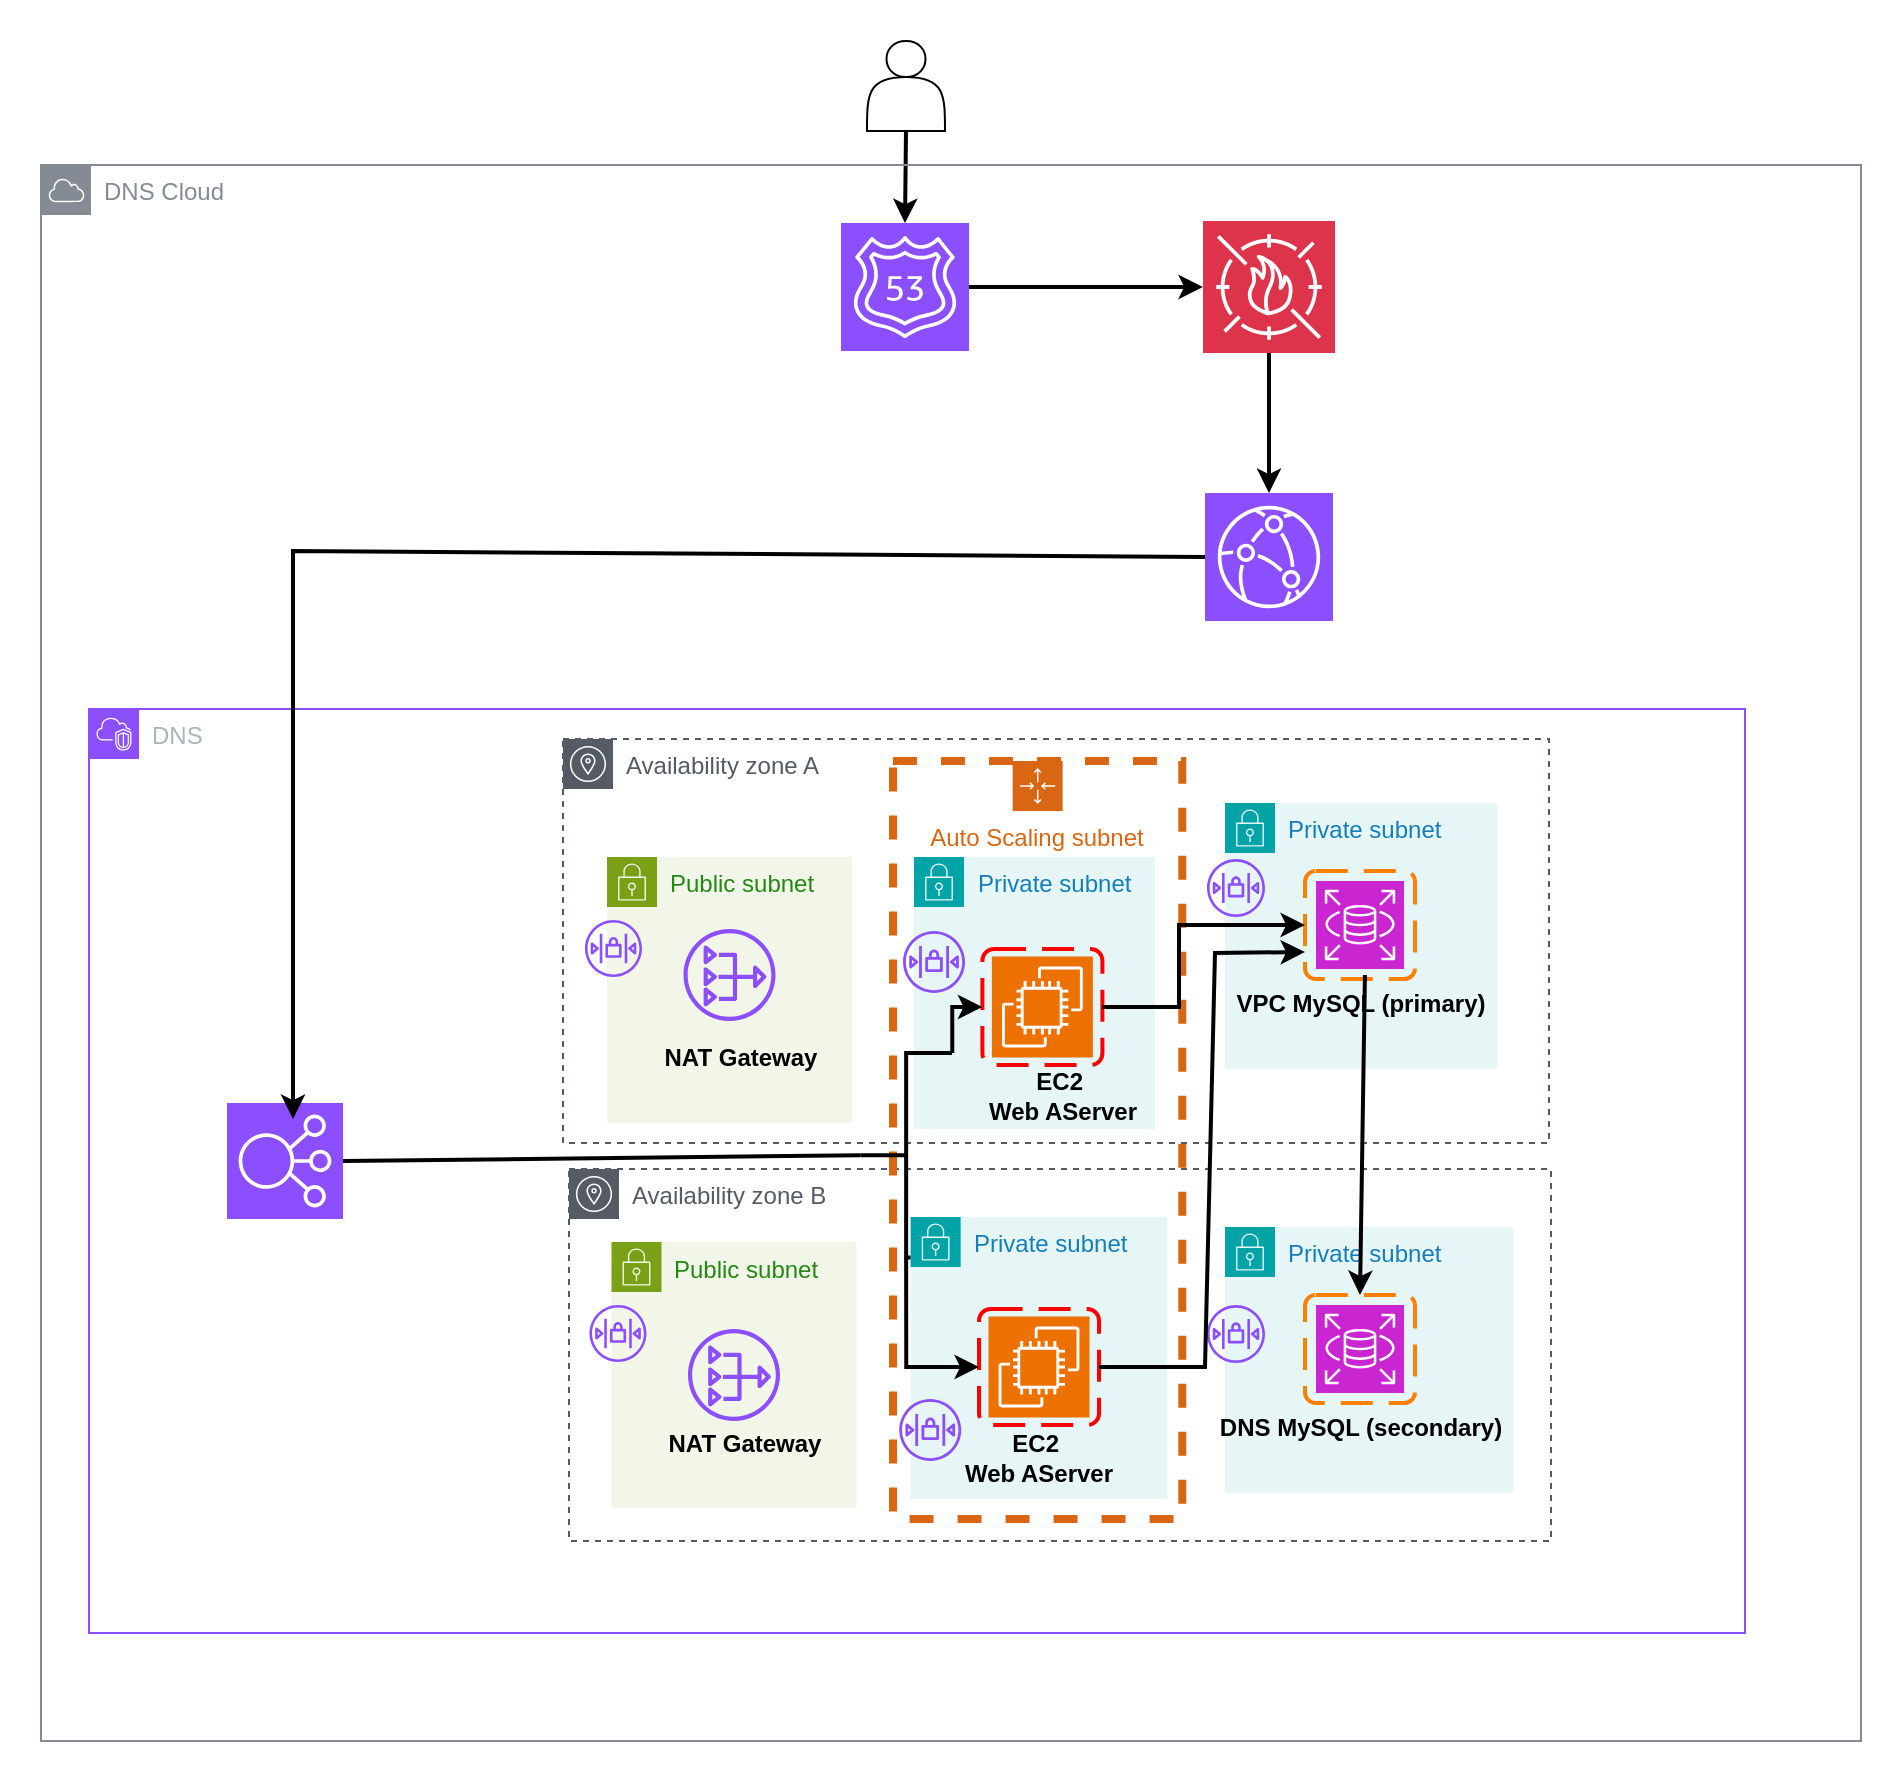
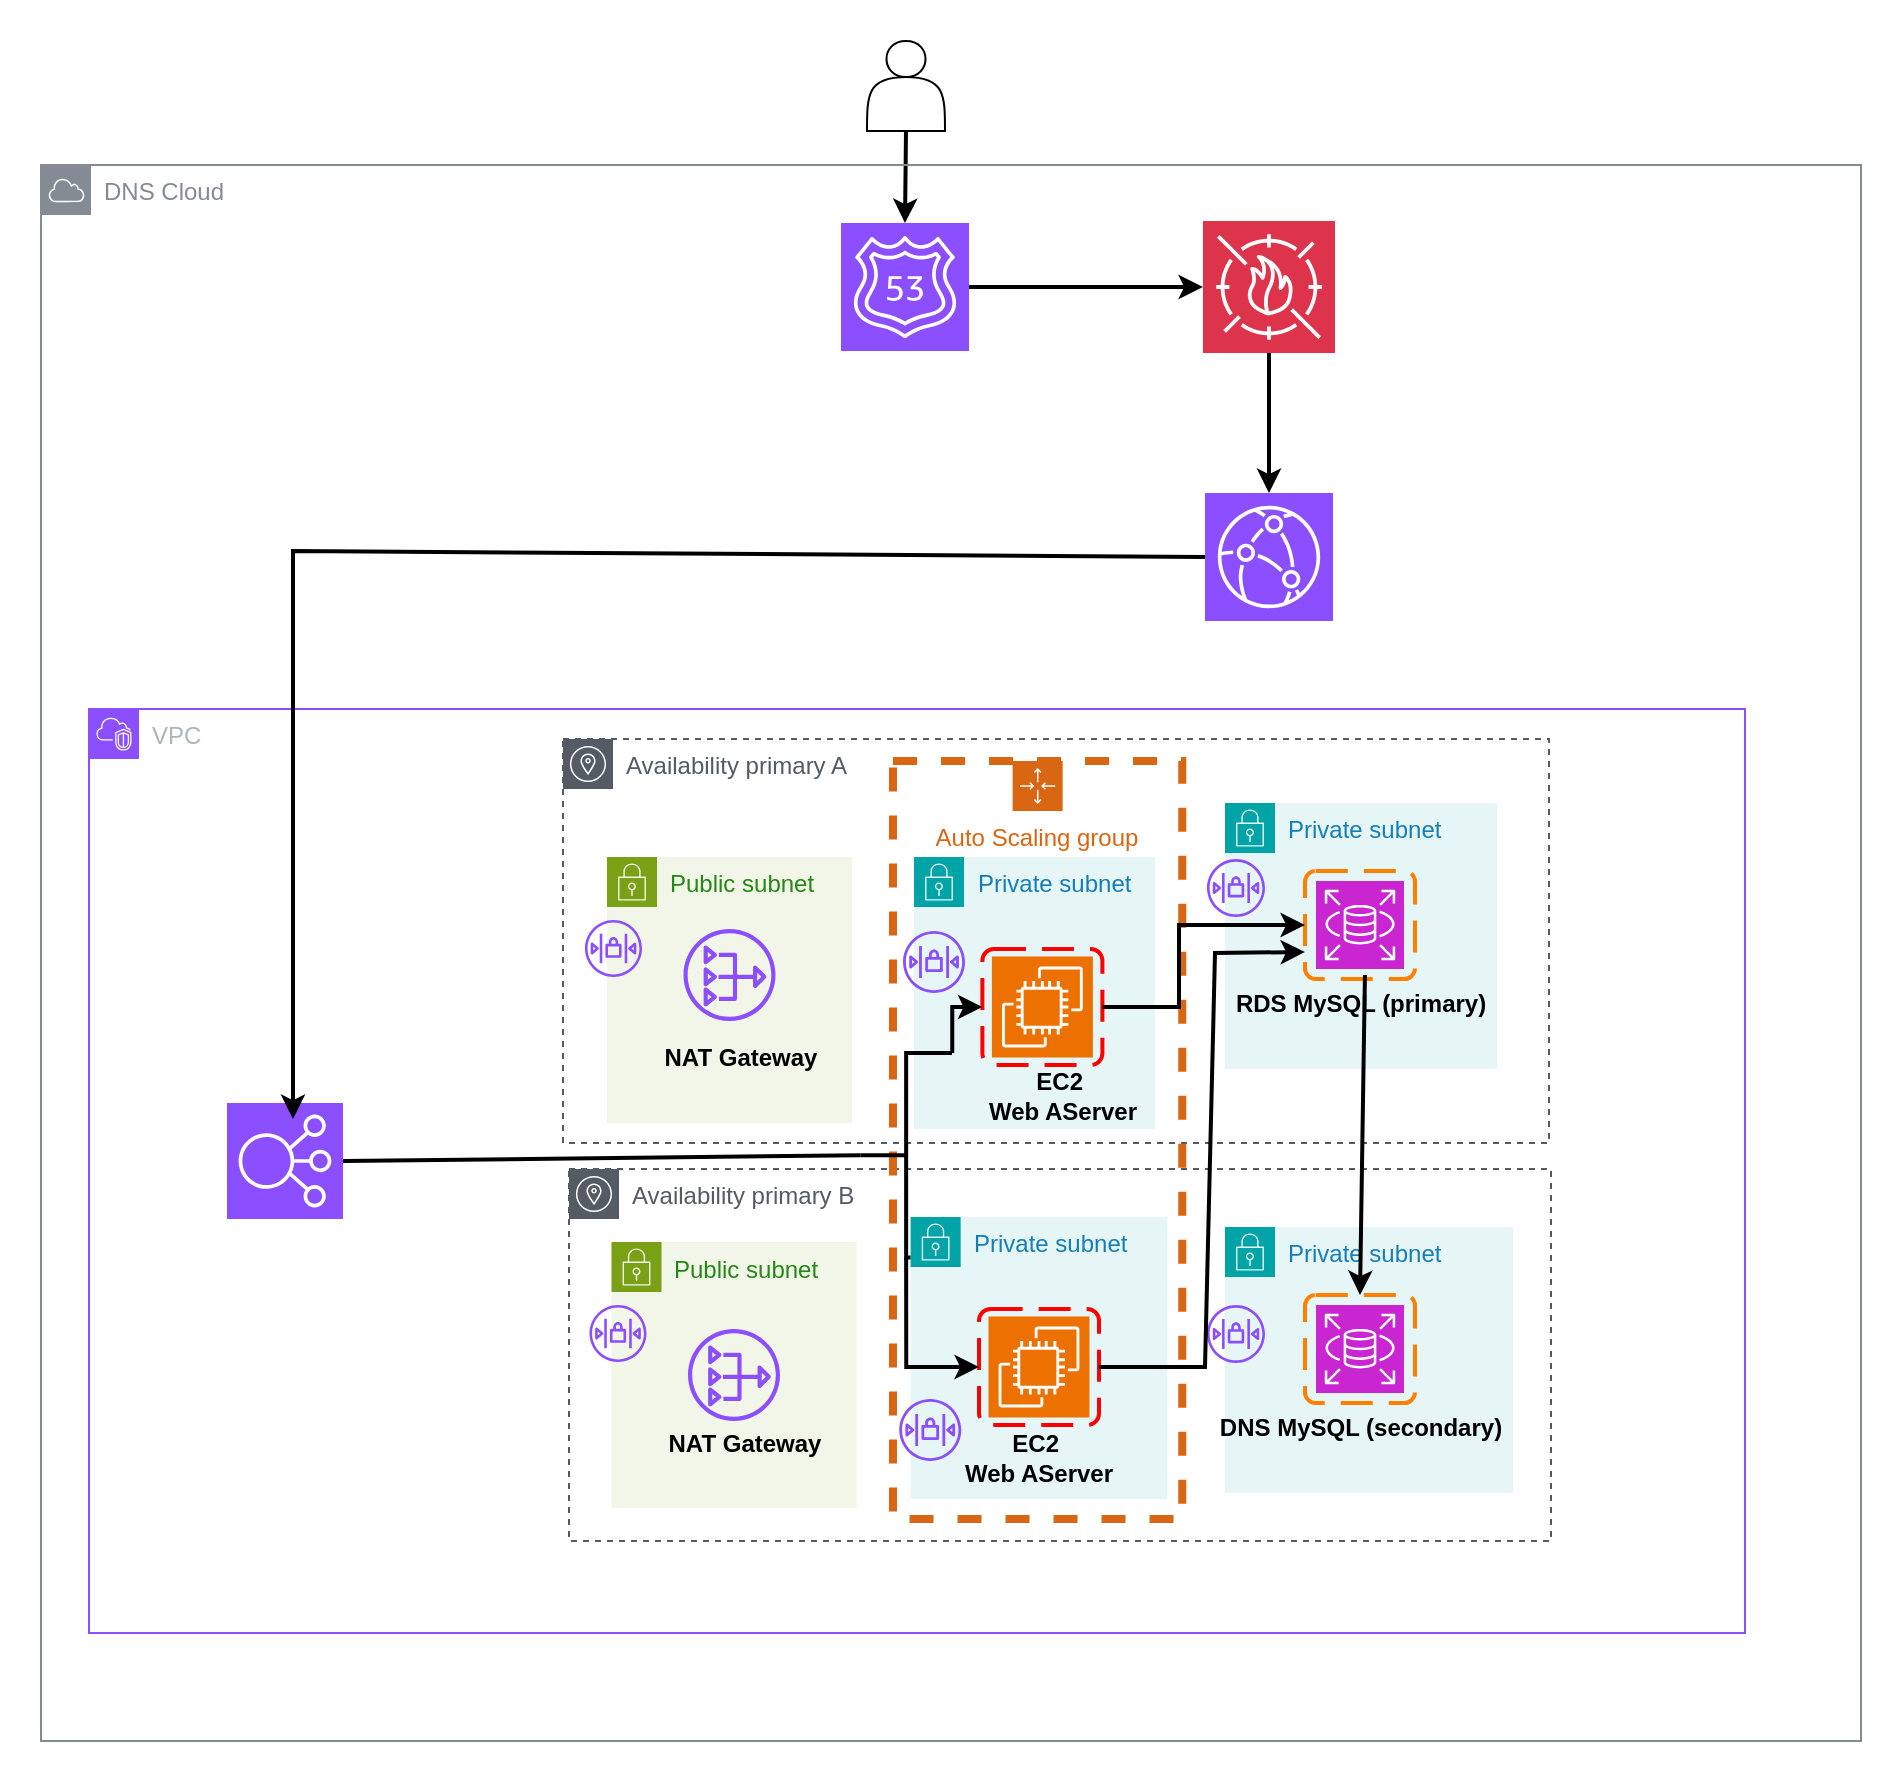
(173, 737) -> (173, 737)
(733, 767) -> (750, 767)
(1038, 839) -> (1038, 839)
(1362, 1005) -> (1362, 1005)
(739, 1197) -> (756, 1197)
